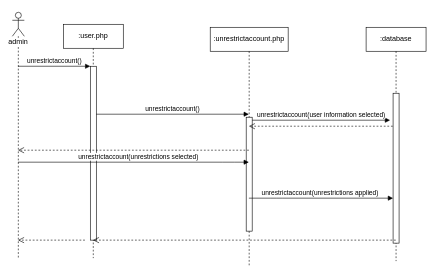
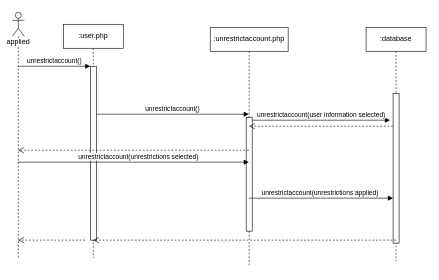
(18, 47) -> (18, 51)
